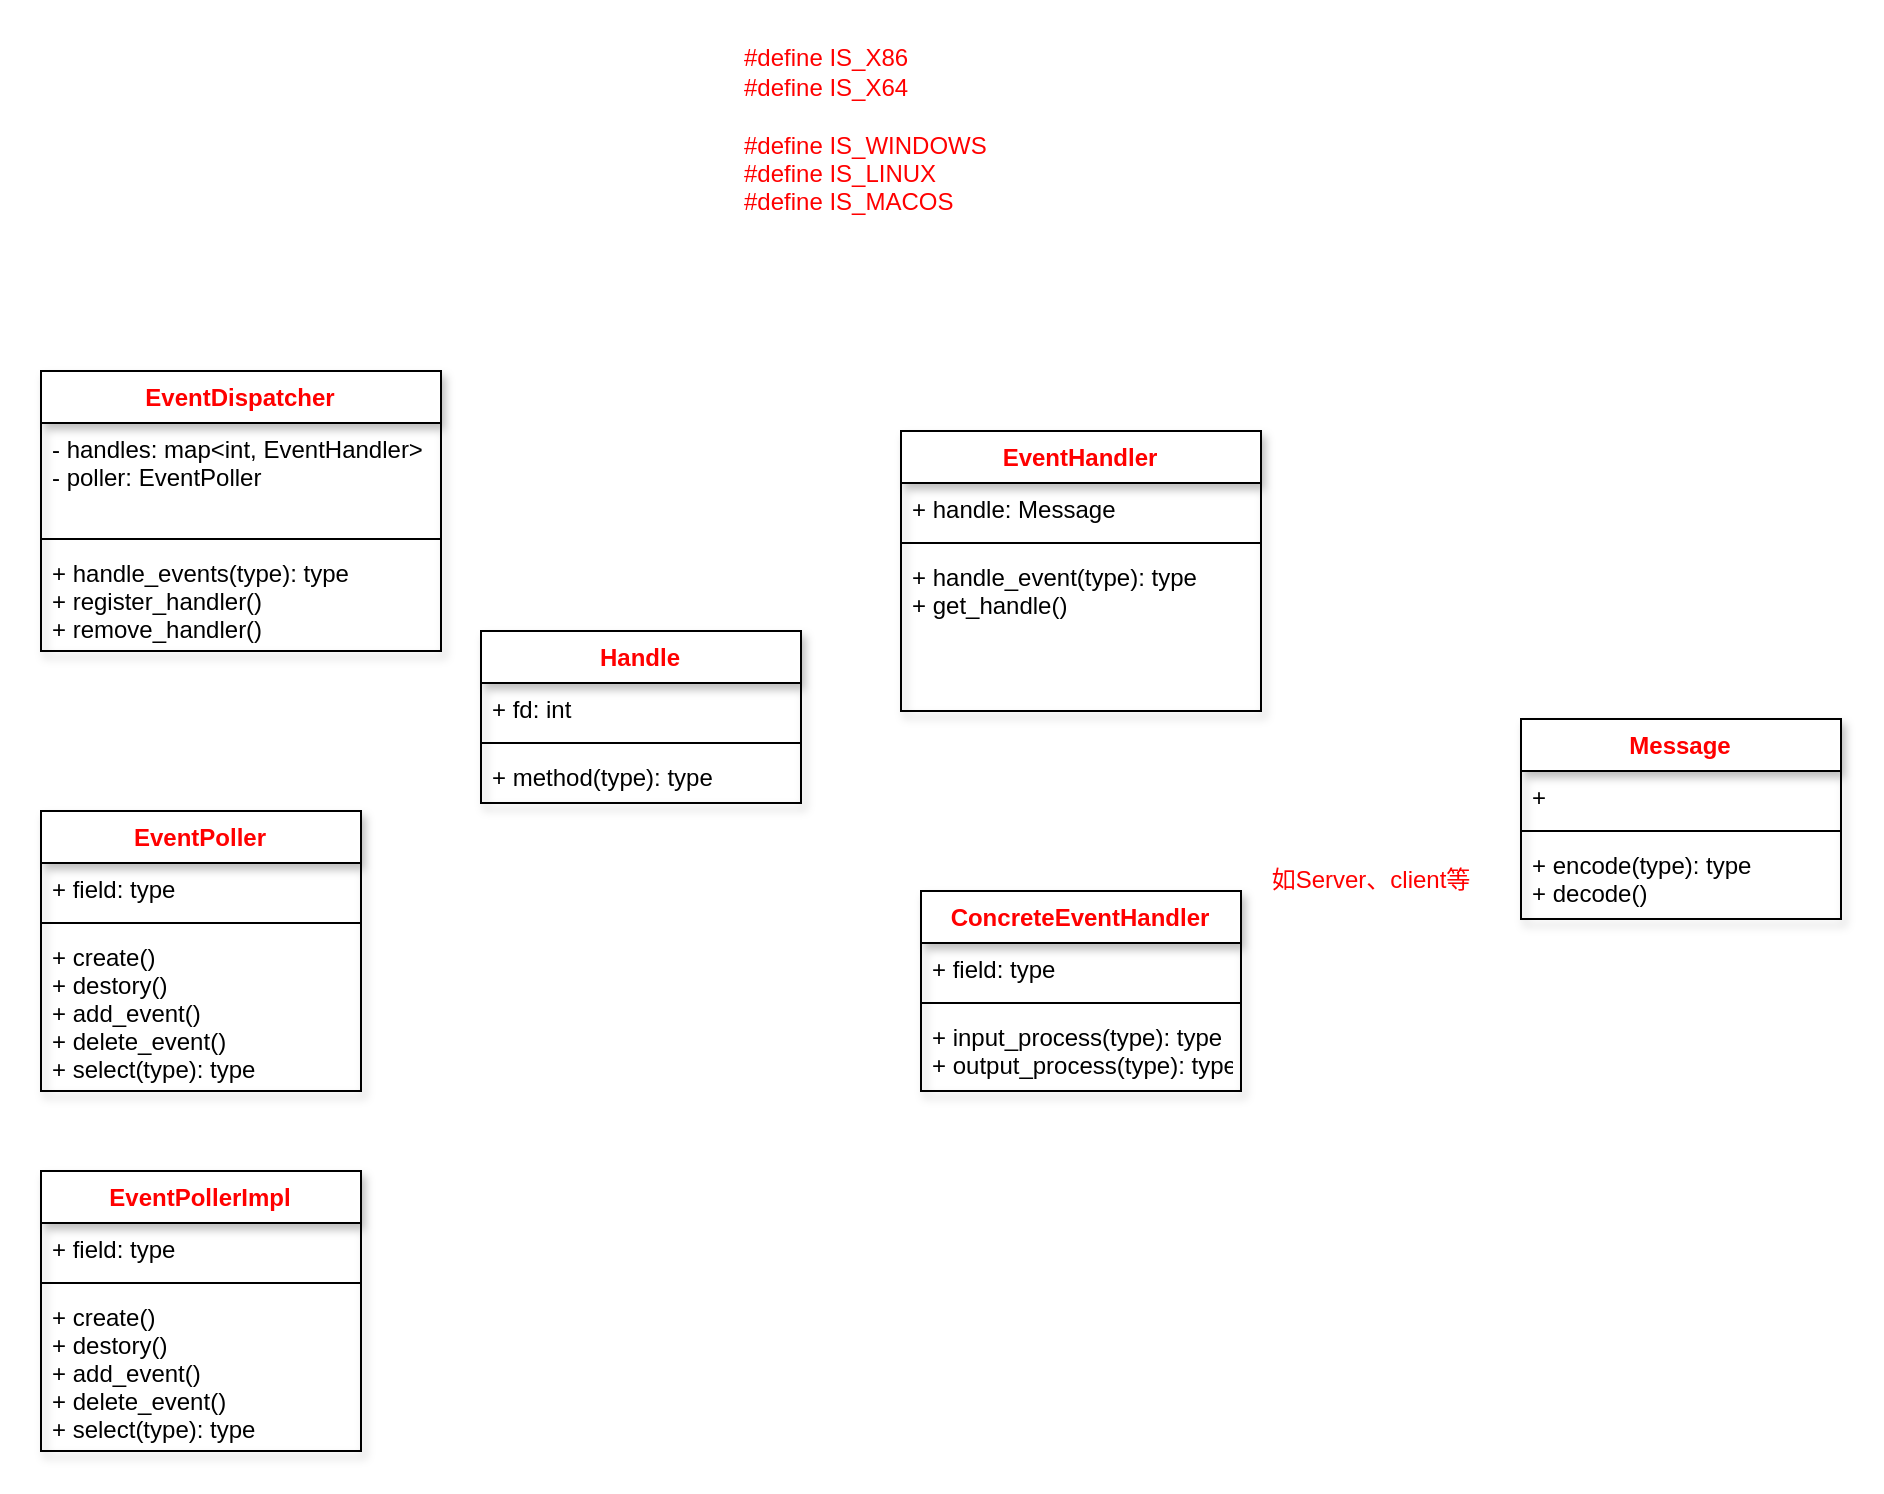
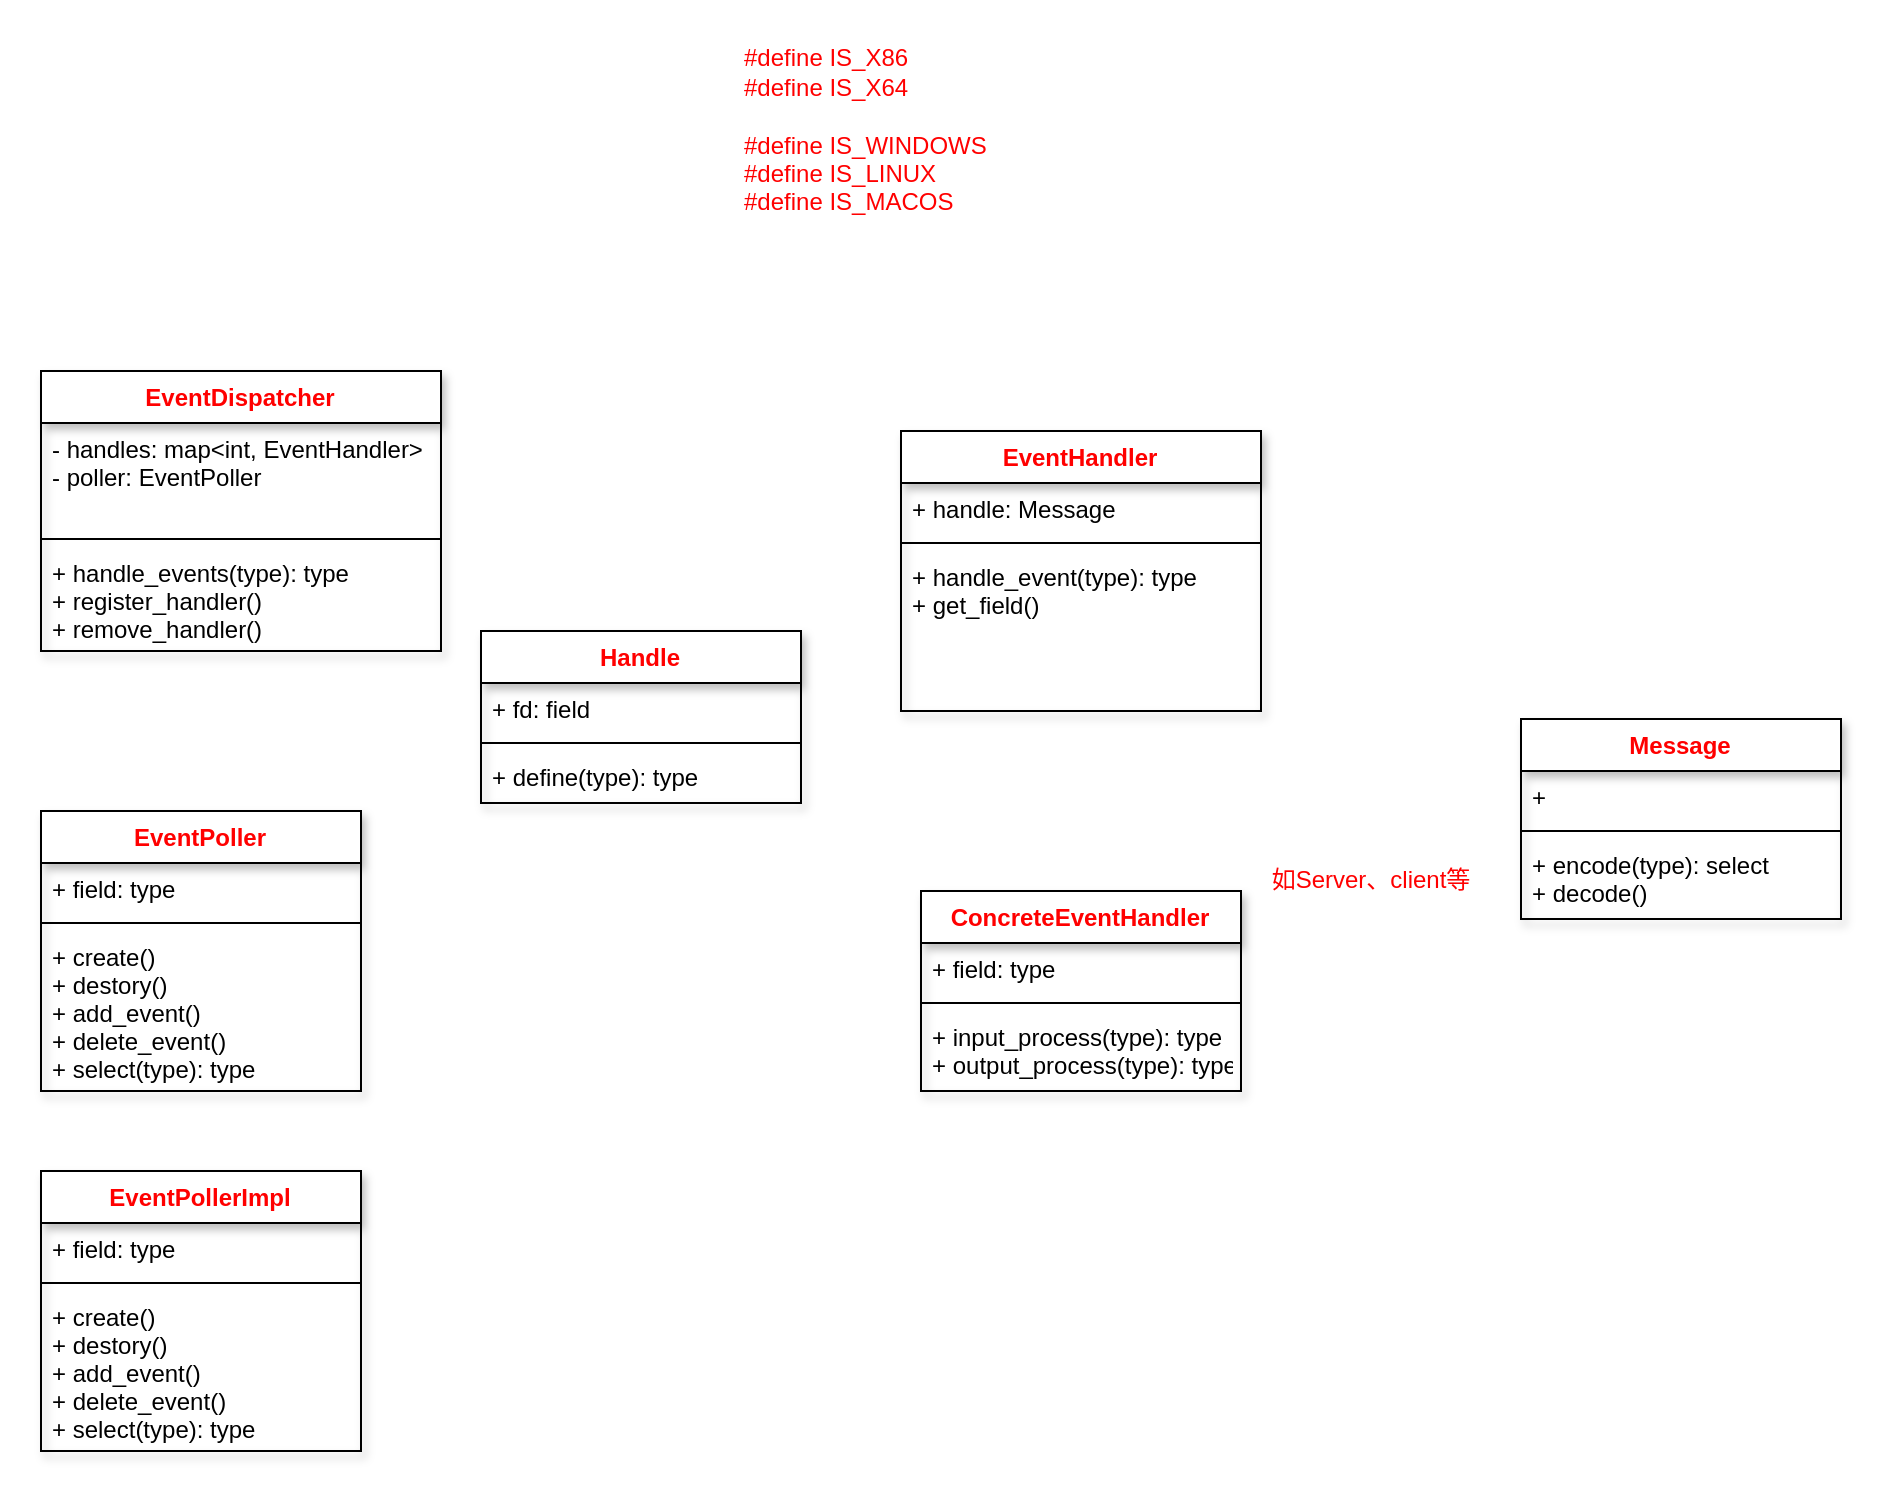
(1074, 578) -> (1074, 578)
(540, 710) -> (550, 710)
(617, 778) -> (614, 778)
(1657, 866) -> (1667, 866)
